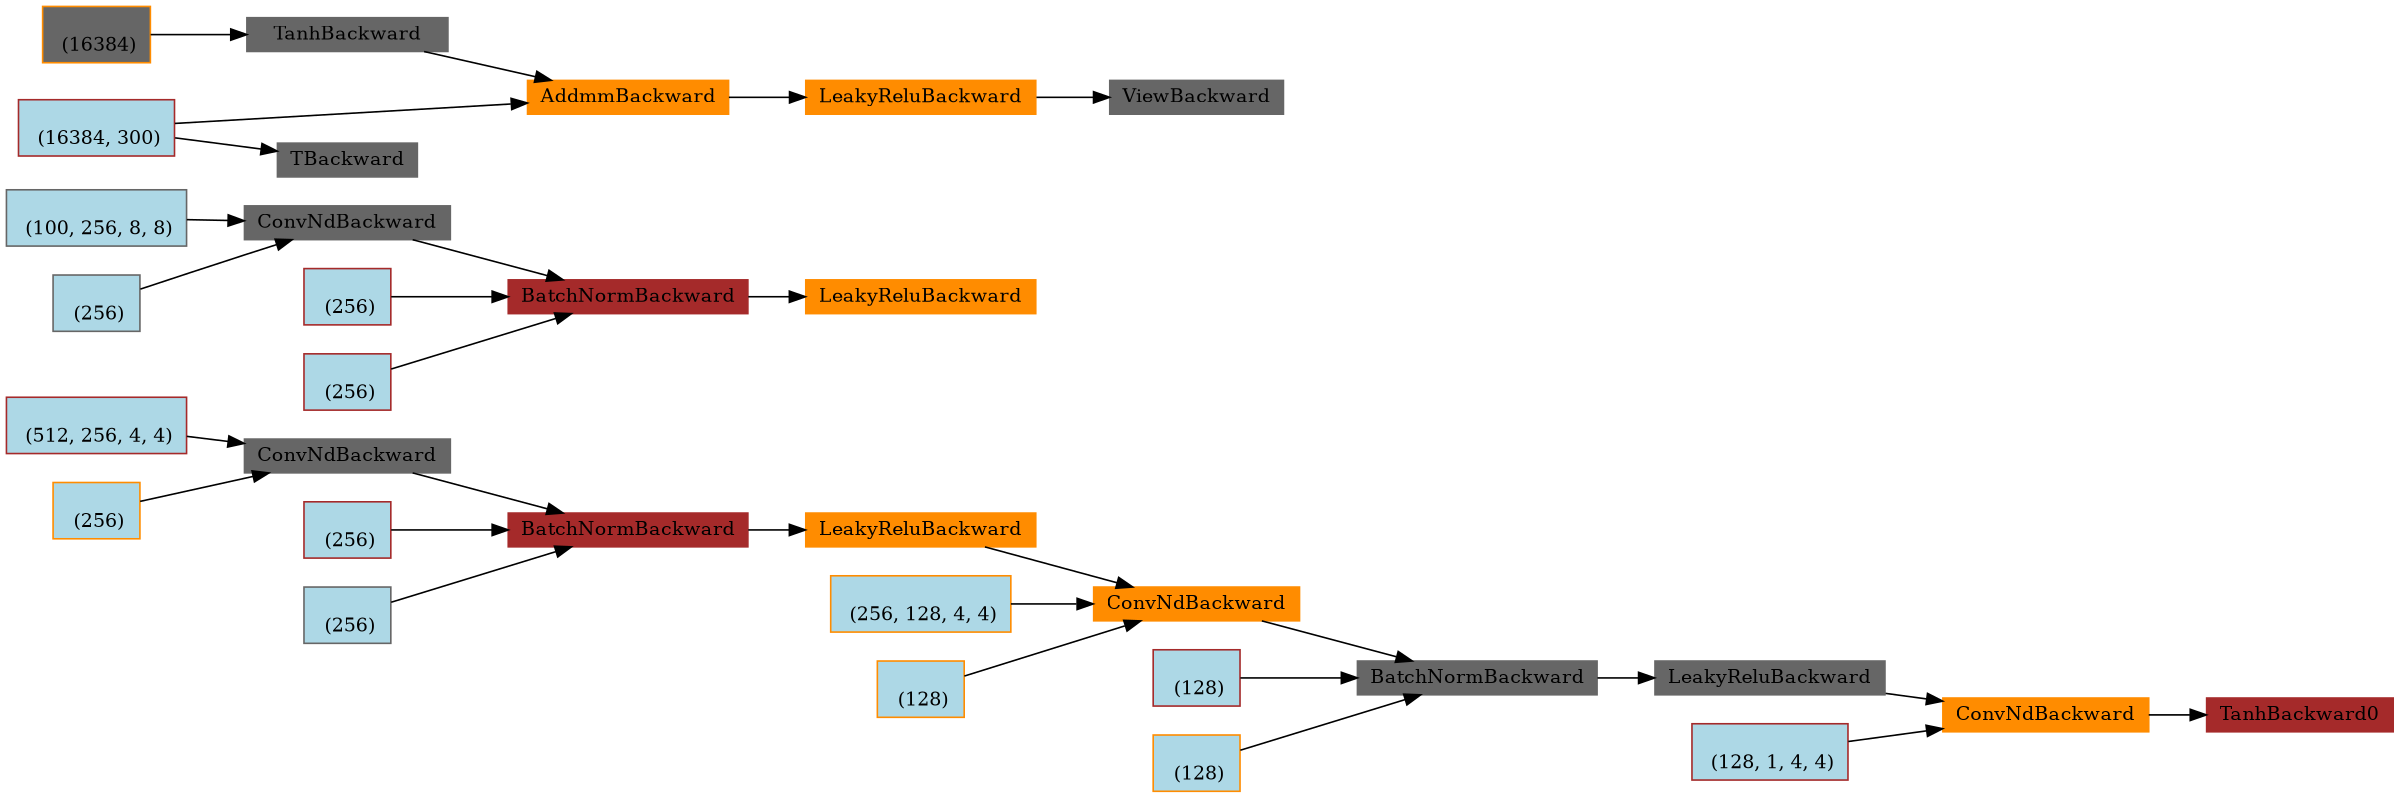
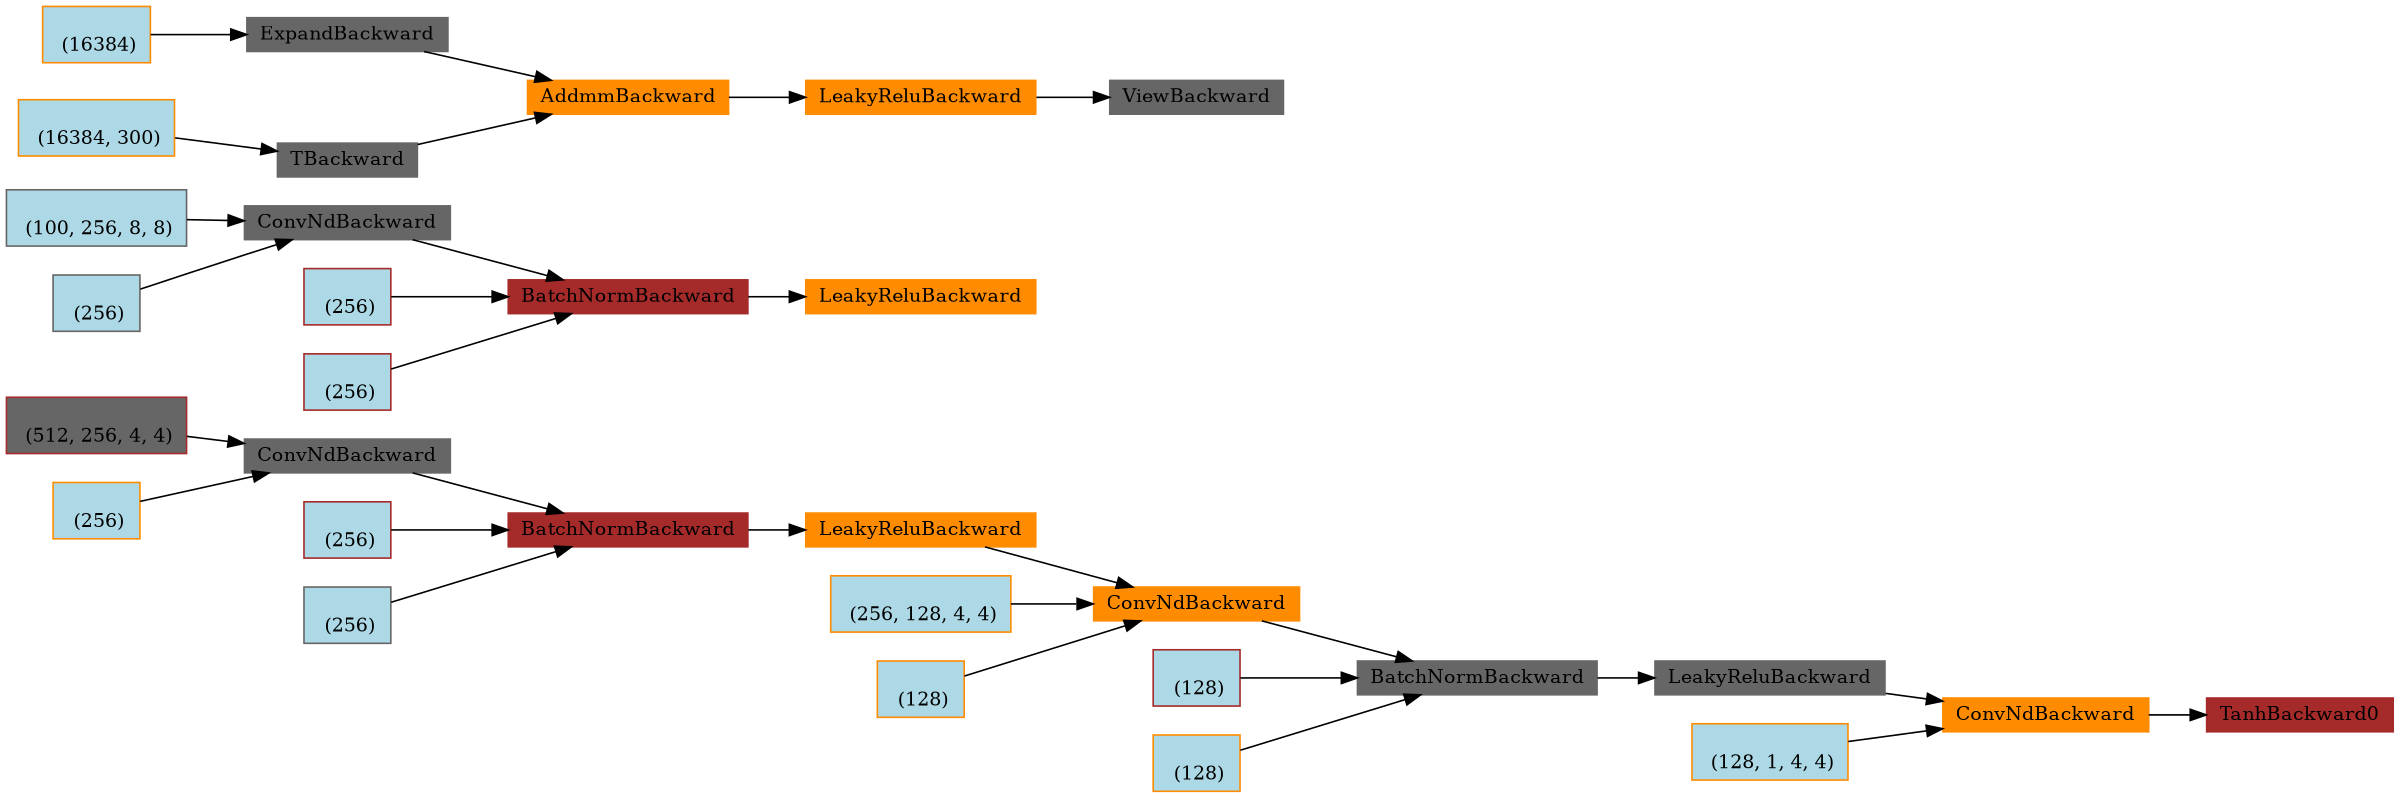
(96, 35) -> (96, 35)
(347, 35) -> (347, 35)
(343, 114) -> (476, 131)
(96, 128) -> (96, 128)
(96, 425) -> (96, 425)
(1770, 752) -> (1770, 752)
